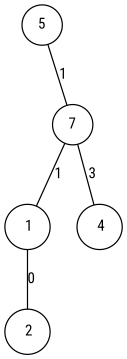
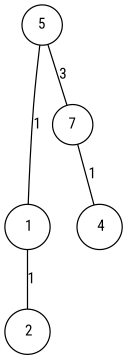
(64, 75) -> (64, 75)
(51, 175) -> (32, 124)
(93, 175) -> (93, 175)
(32, 279) -> (32, 279)
